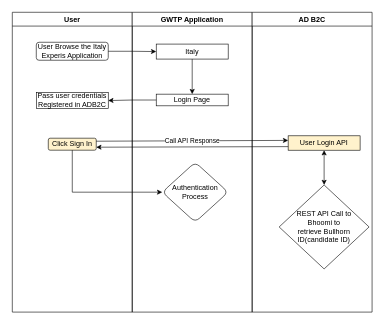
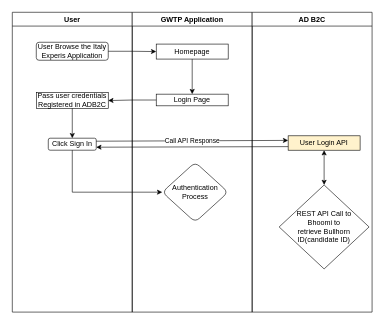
(192, 52) -> (192, 52)
none -> (72, 132)
(72, 144) -> (72, 144)
